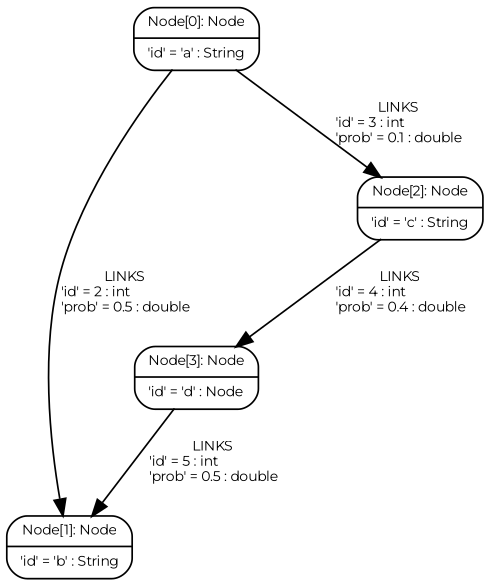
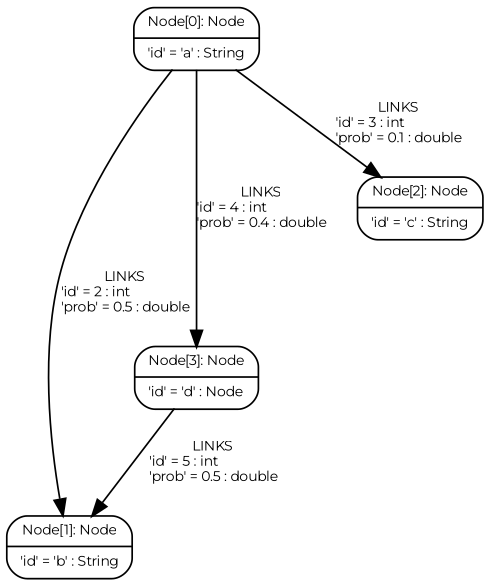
(315, 288) -> (197, 200)
